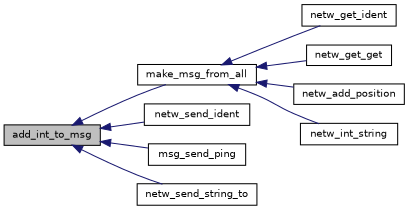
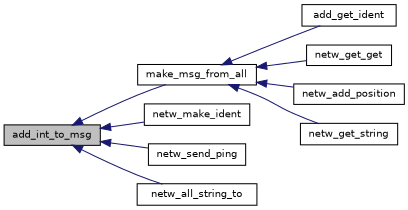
(349, 15) -> (349, 15)
(197, 115) -> (197, 115)
(349, 134) -> (349, 134)
(197, 155) -> (197, 155)
(197, 194) -> (197, 194)
